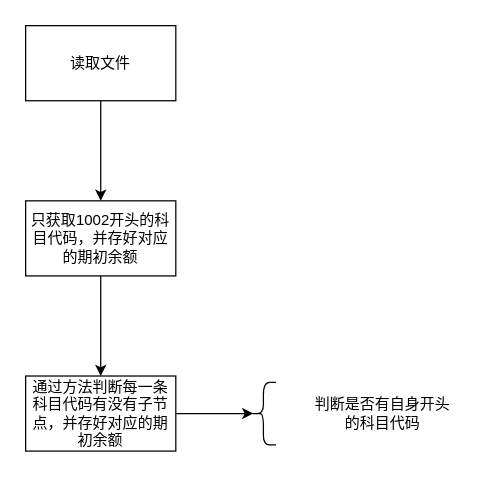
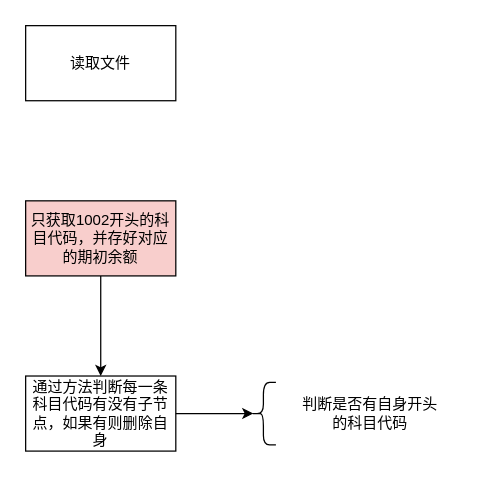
(101, 147) -> none
(101, 238) -> (101, 238)
(101, 413) -> (101, 413)
(382, 413) -> (369, 413)
